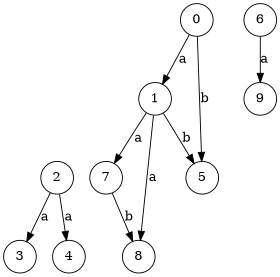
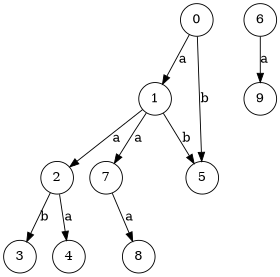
(147, 173) -> (110, 135)
(45, 217) -> (45, 217)
(129, 217) -> (129, 217)
